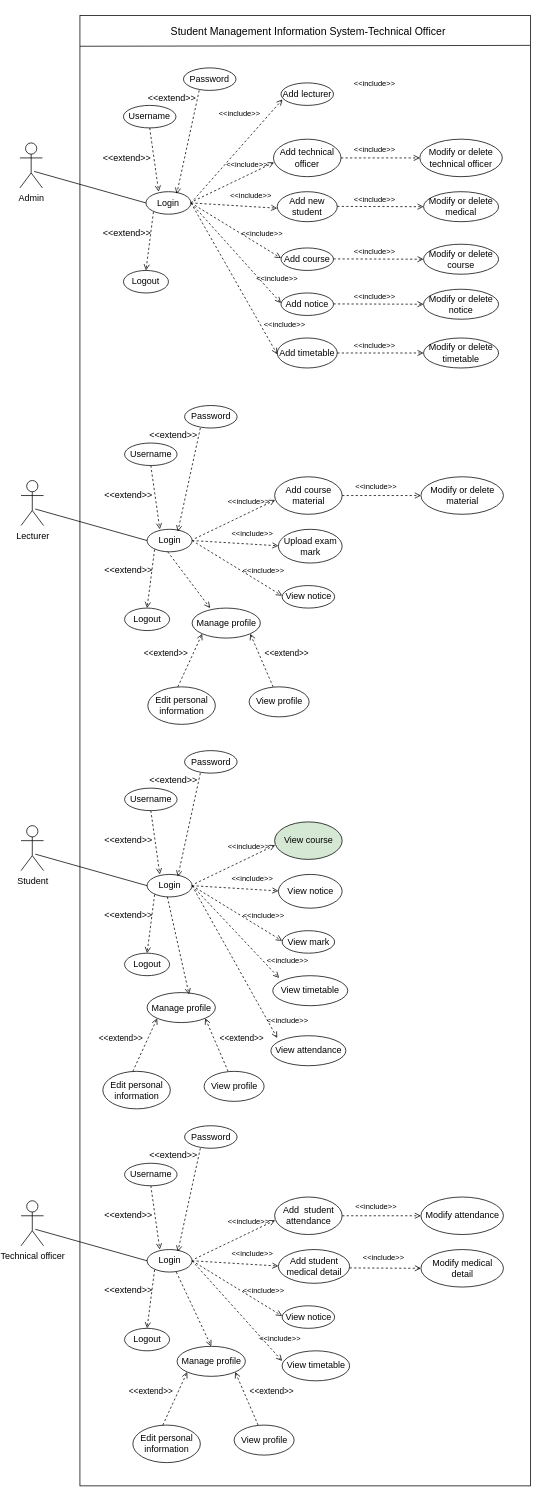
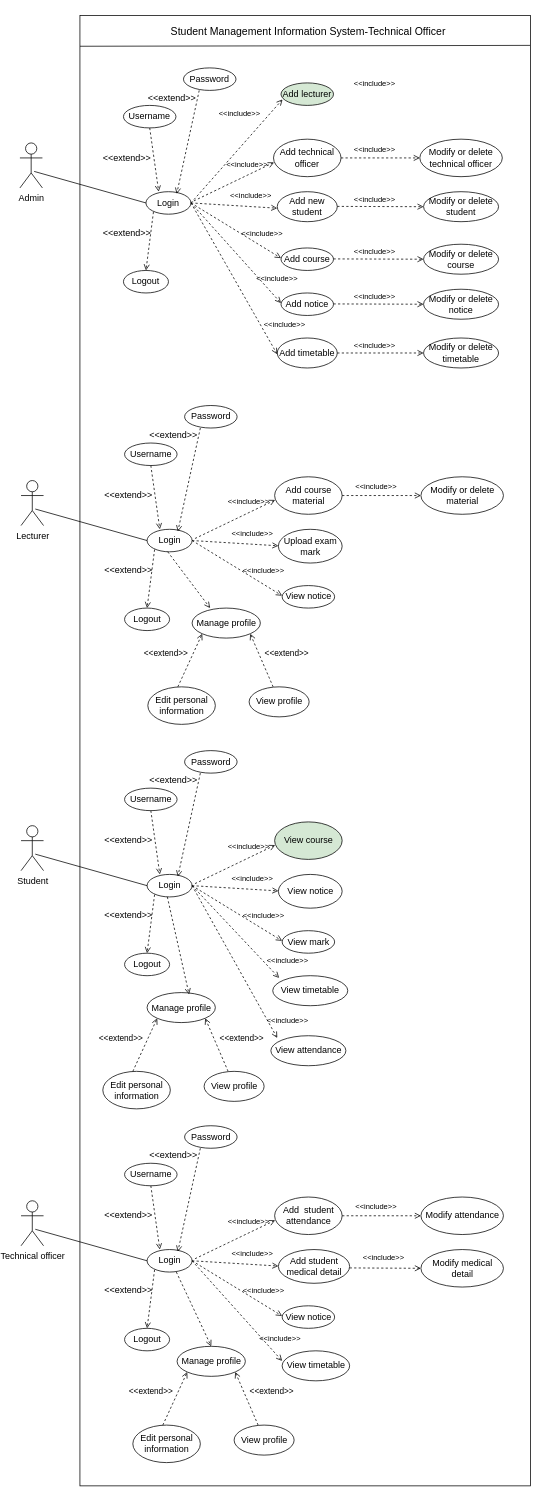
(307, 94) -> (307, 94)
(461, 207) -> (461, 207)
